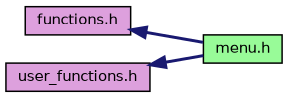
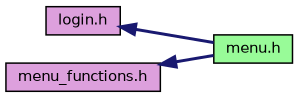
(78, 21) -> (83, 21)
(78, 77) -> (83, 77)
